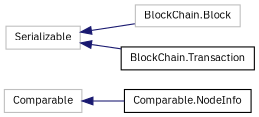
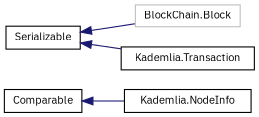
(43, 38) -> (43, 38)
(188, 58) -> (188, 58)
(43, 101) -> (43, 101)
(188, 101) -> (188, 101)
